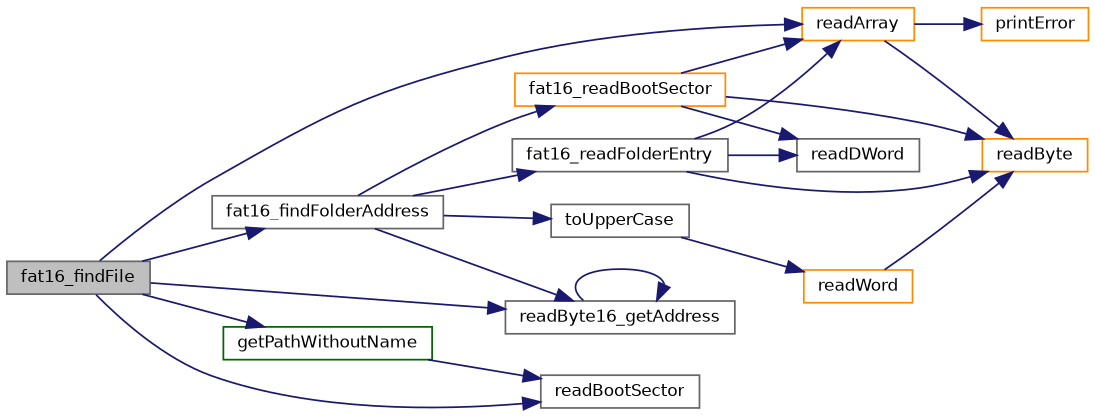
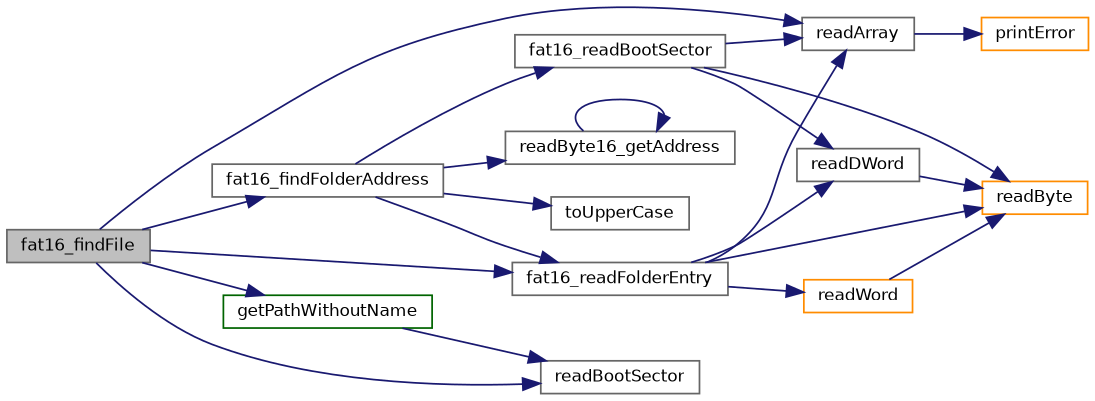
(858, 24) -> (858, 34)
(943, 83) -> (942, 181)
(620, 90) -> (620, 51)
(734, 252) -> (757, 289)
(319, 295) -> (323, 261)
